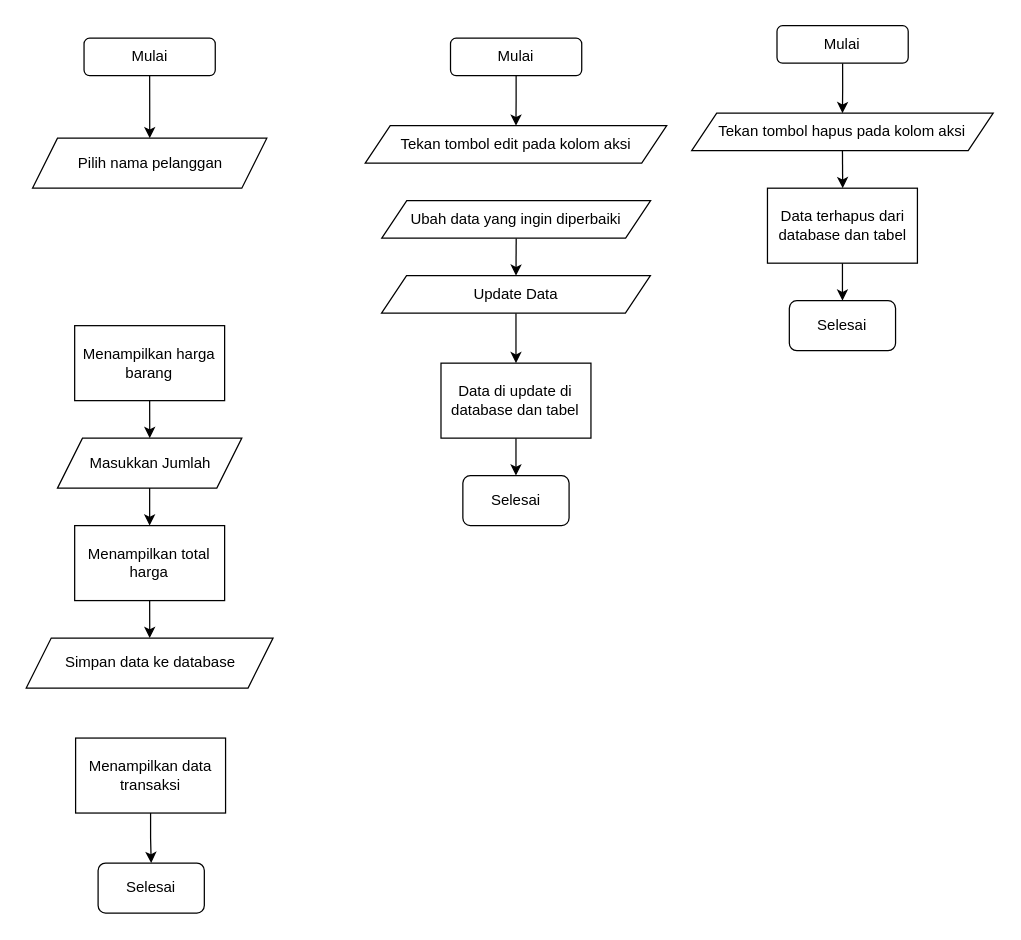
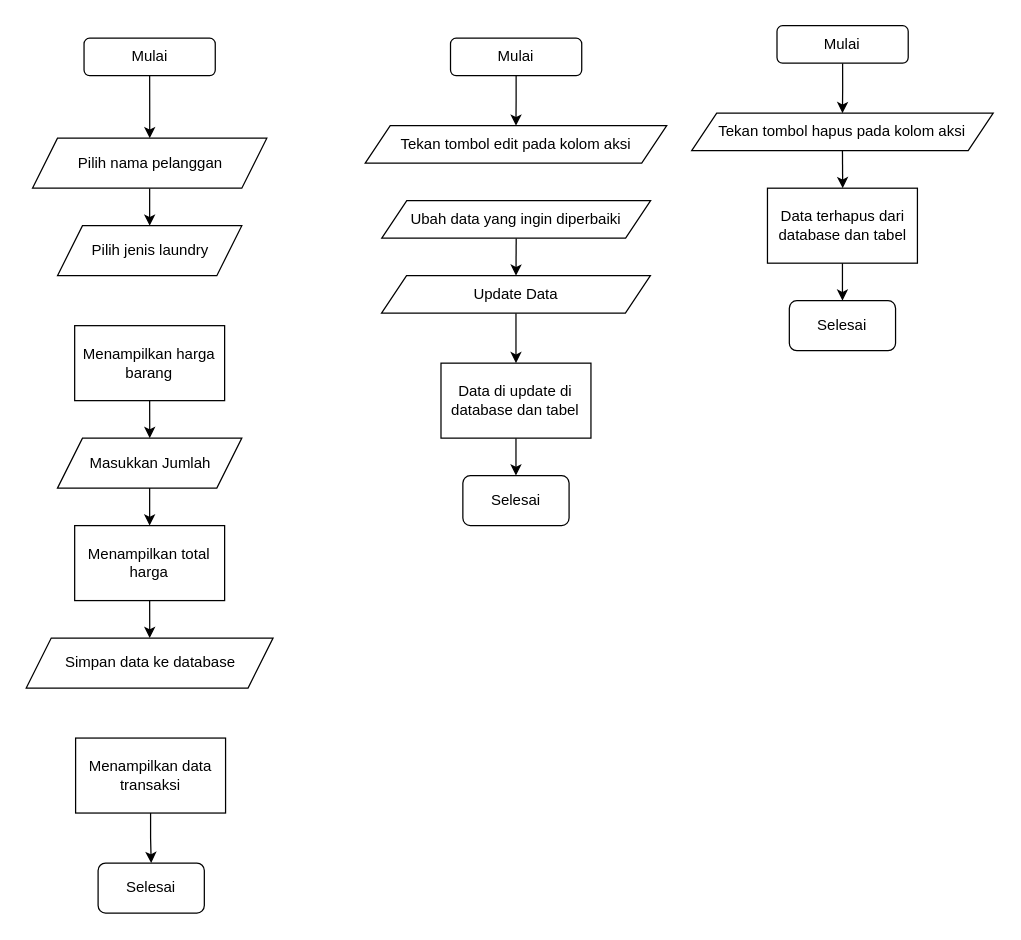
none -> (150, 202)
none -> (150, 251)
